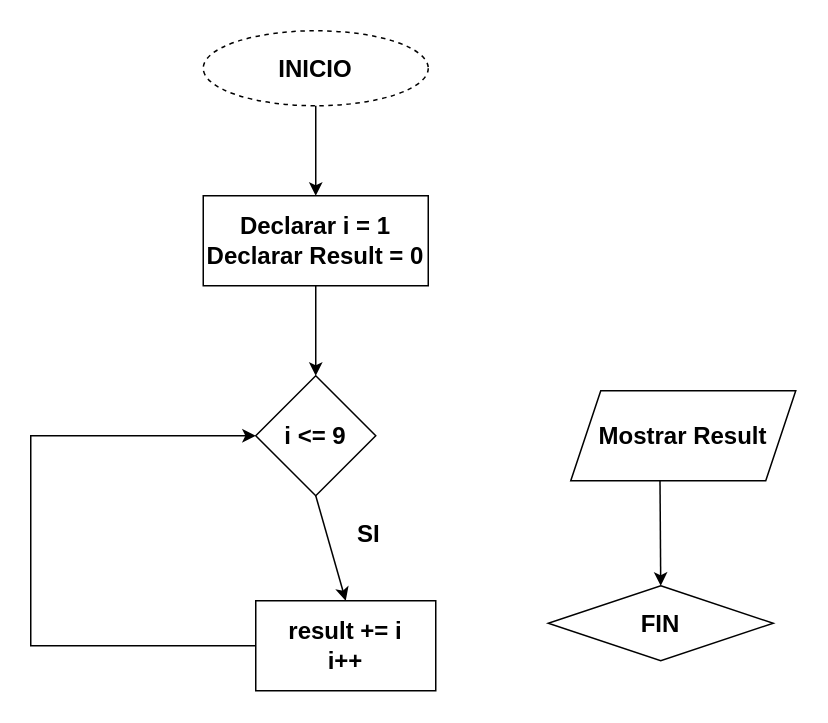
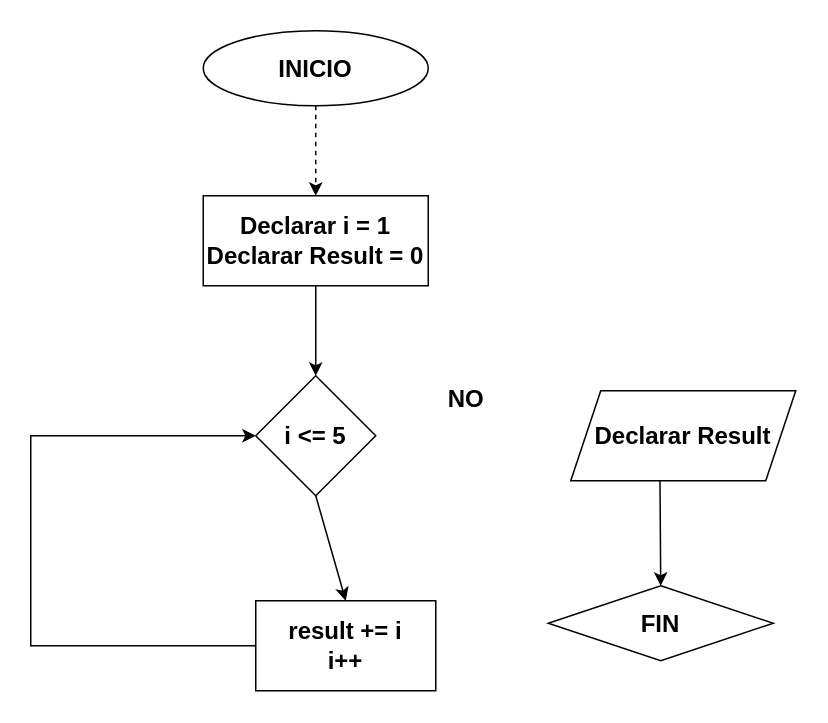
(316, 68) -> (316, 68)
(316, 146) -> (316, 146)
none -> (466, 398)
(316, 436) -> (316, 436)
(683, 436) -> (683, 436)
(368, 533) -> none
